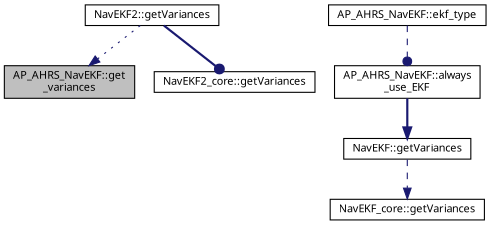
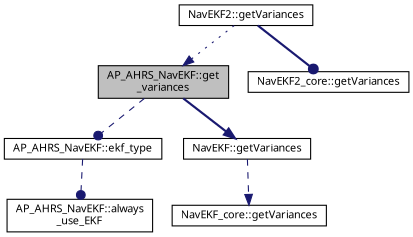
(407, 113) -> (205, 115)
none -> (123, 116)
